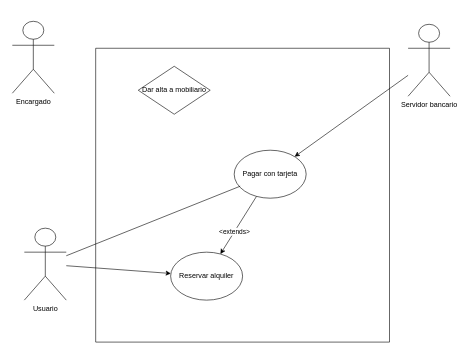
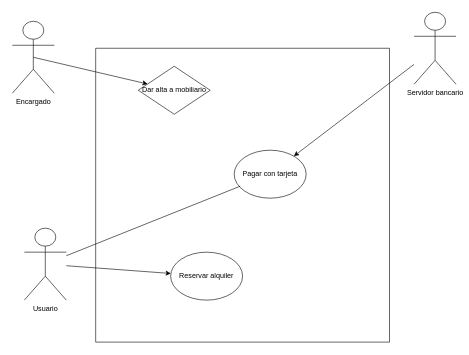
(429, 60) -> (435, 48)
none -> (89, 70)
(240, 224) -> none
